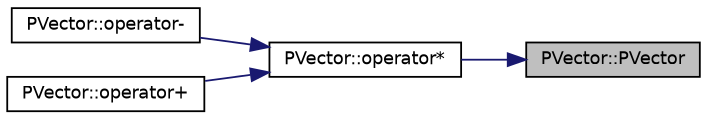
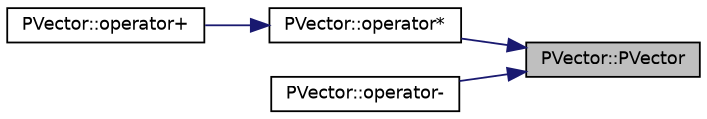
(225, 41) -> (484, 78)
